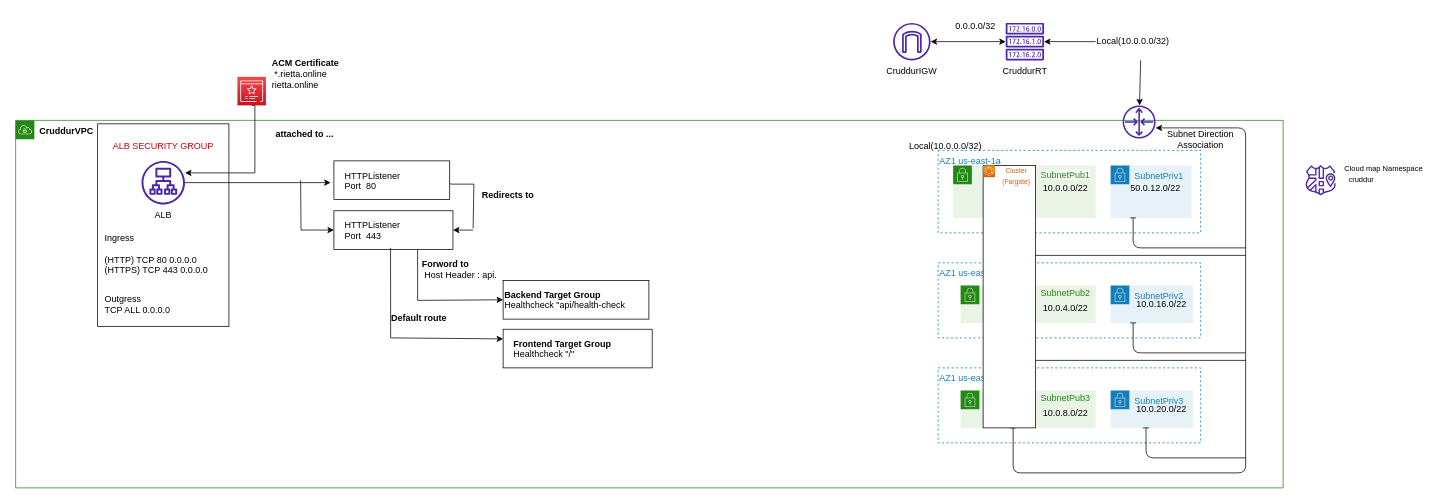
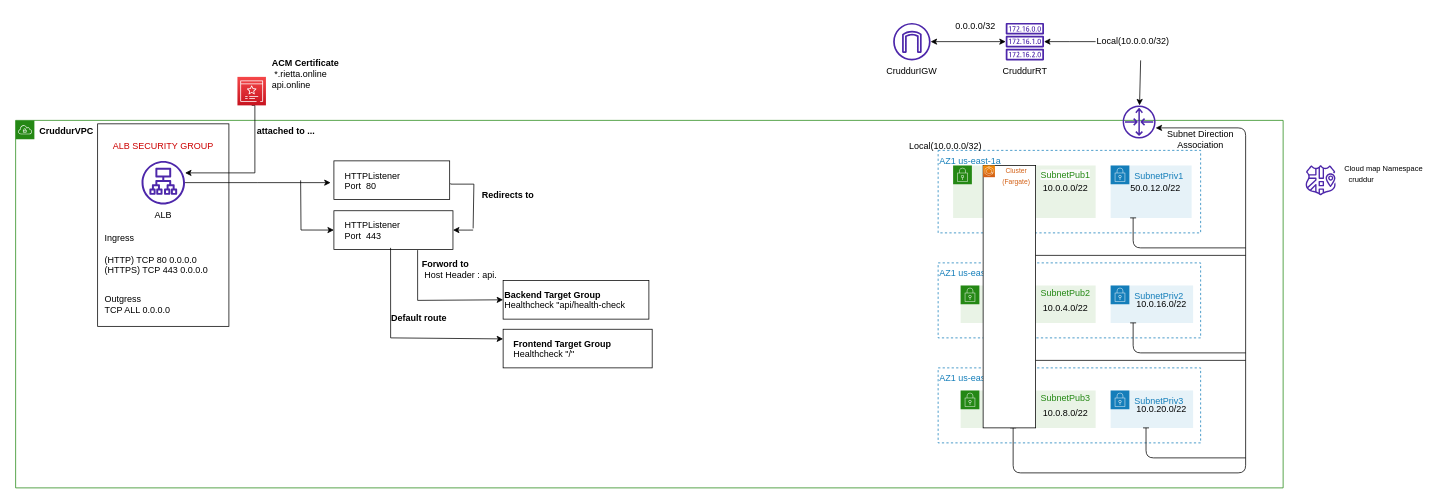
(306, 74) -> (306, 74)
(308, 139) -> (289, 135)
